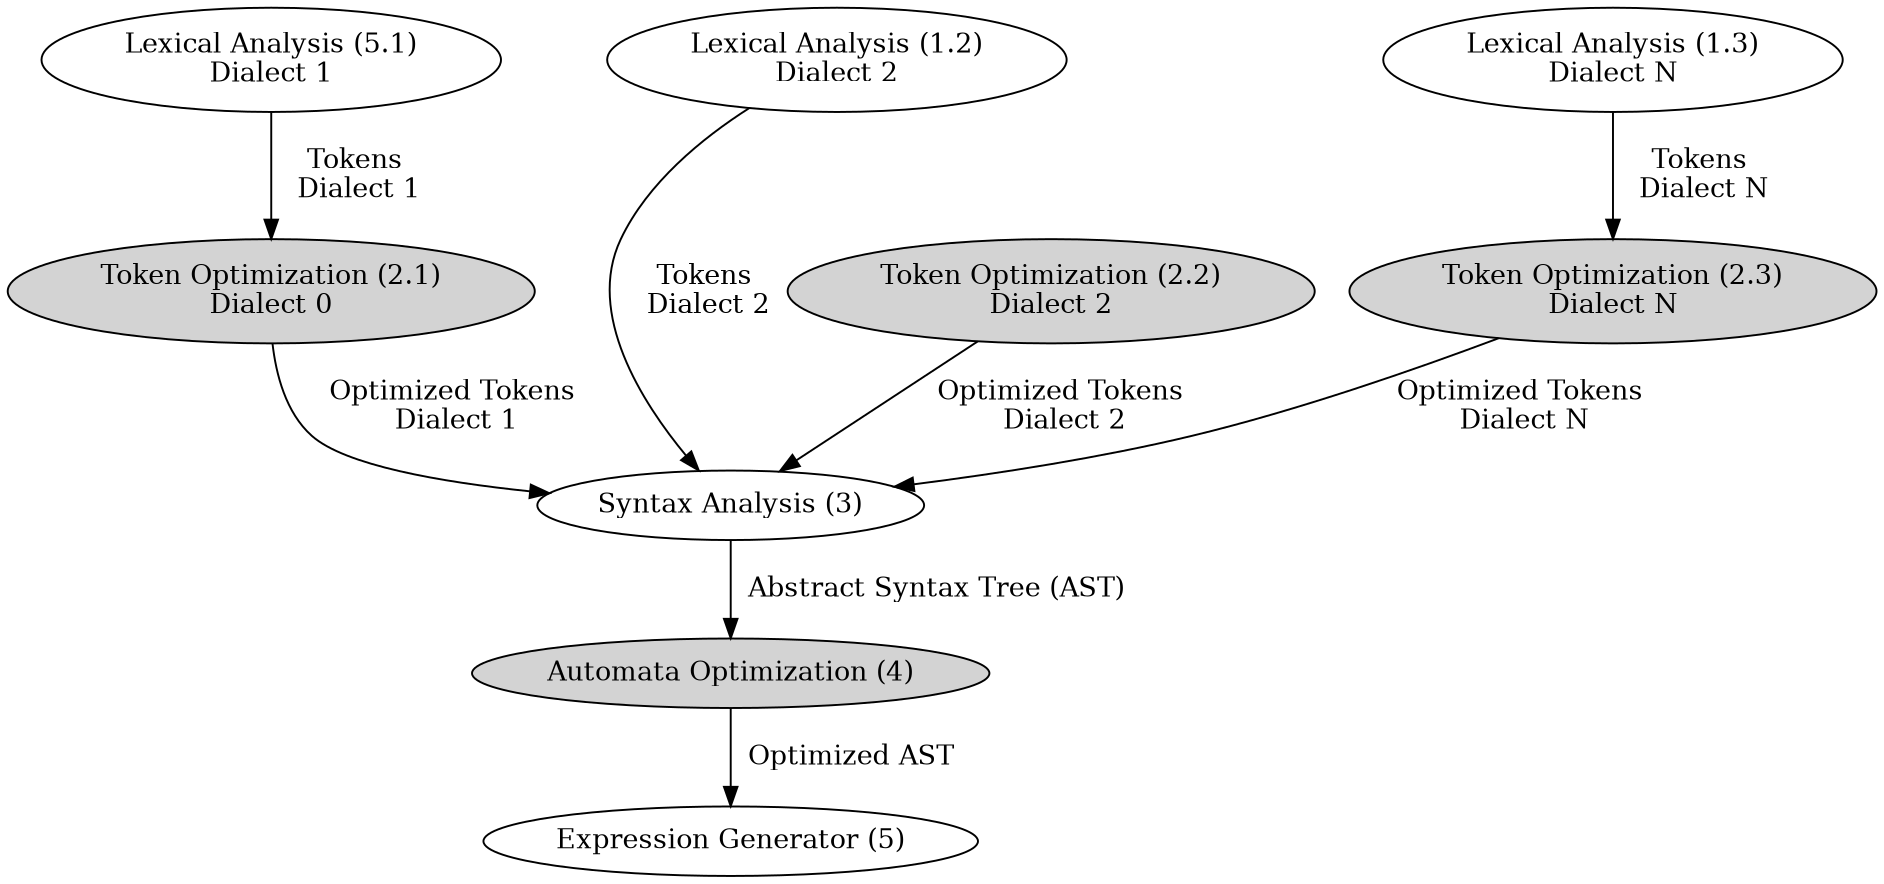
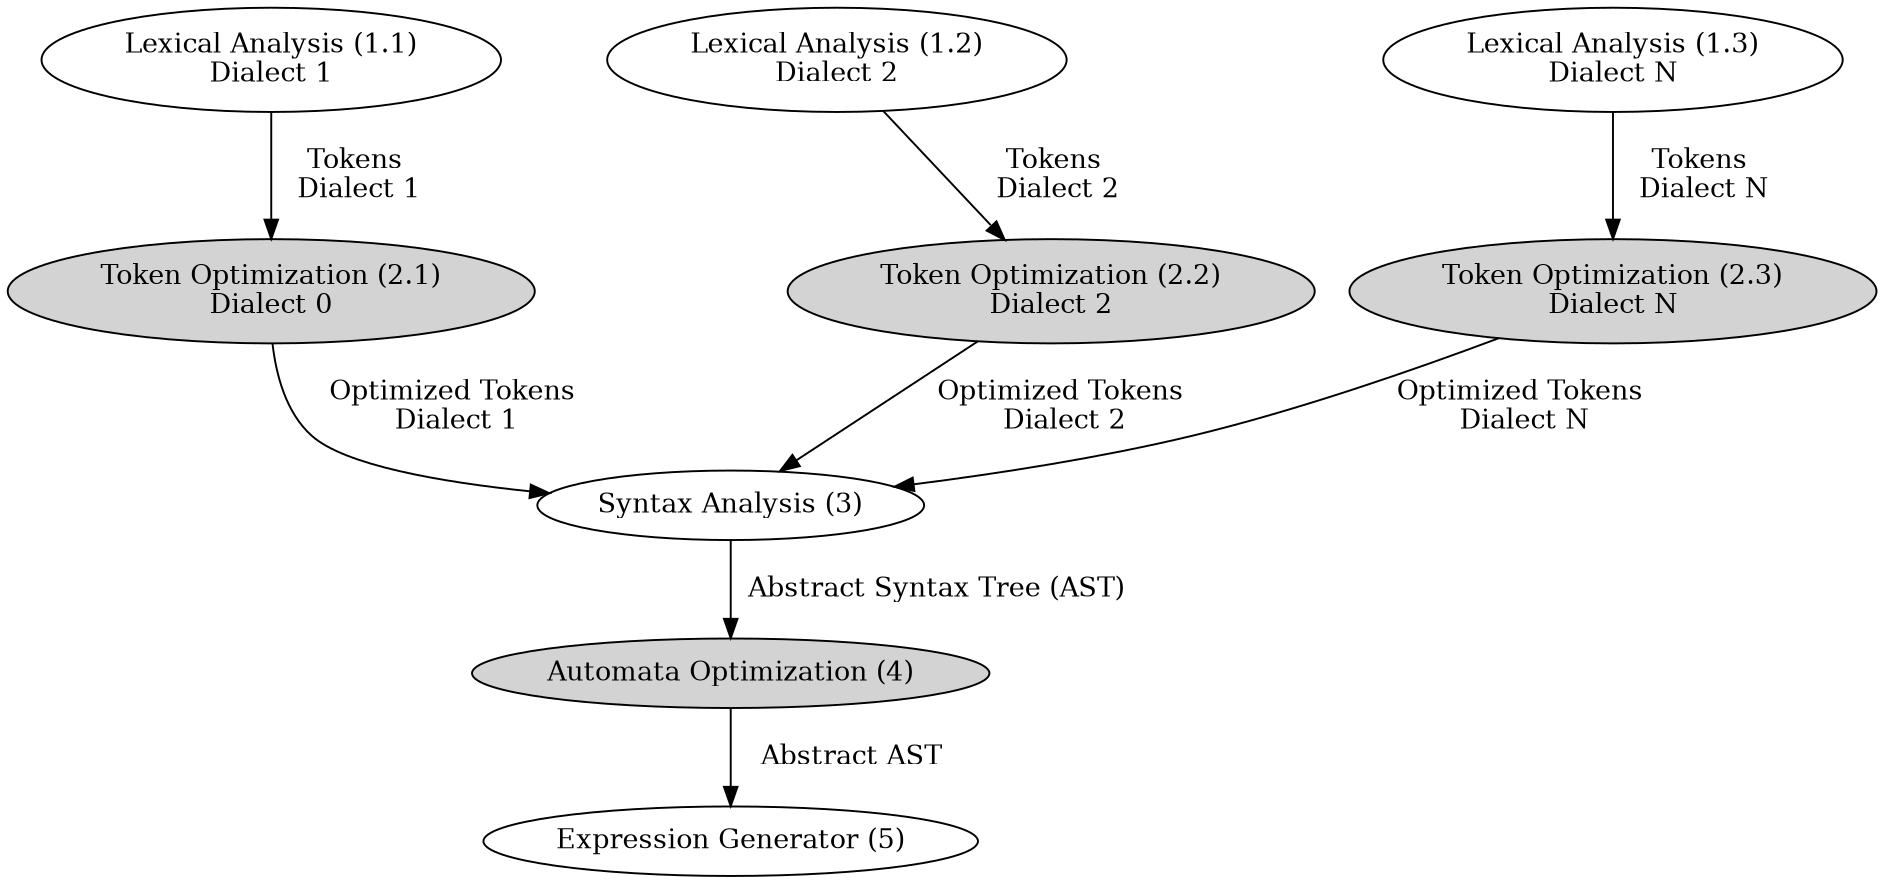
(271, 60) -> (271, 60)
(613, 264) -> (937, 168)
(843, 757) -> (843, 757)
